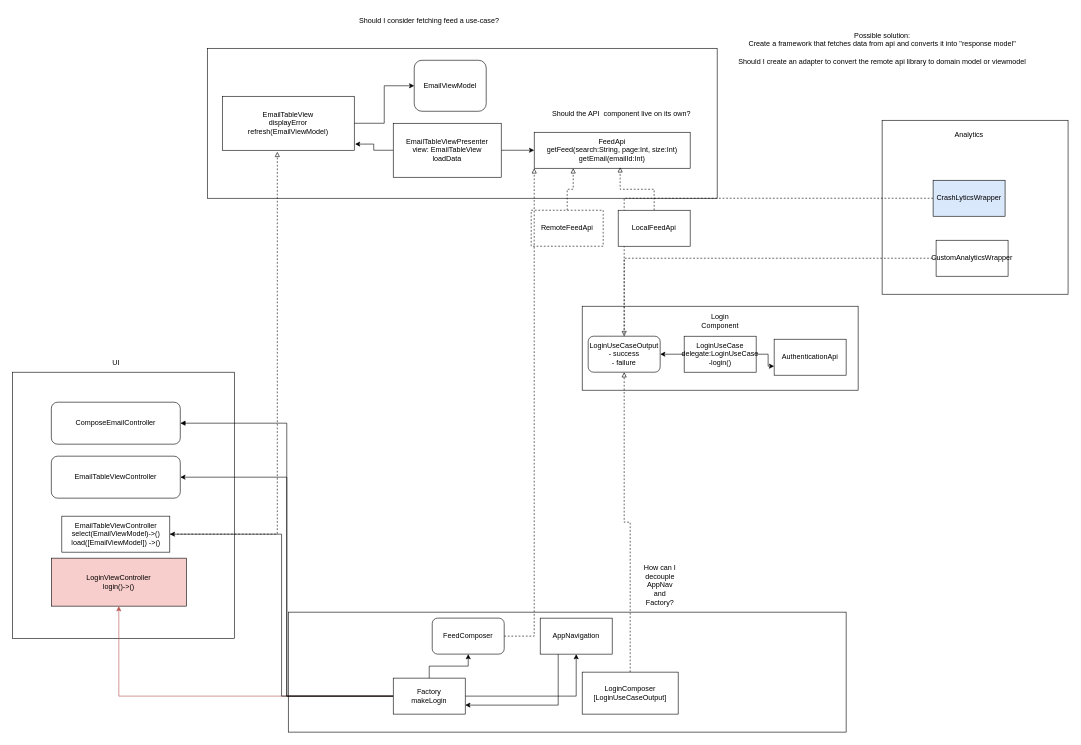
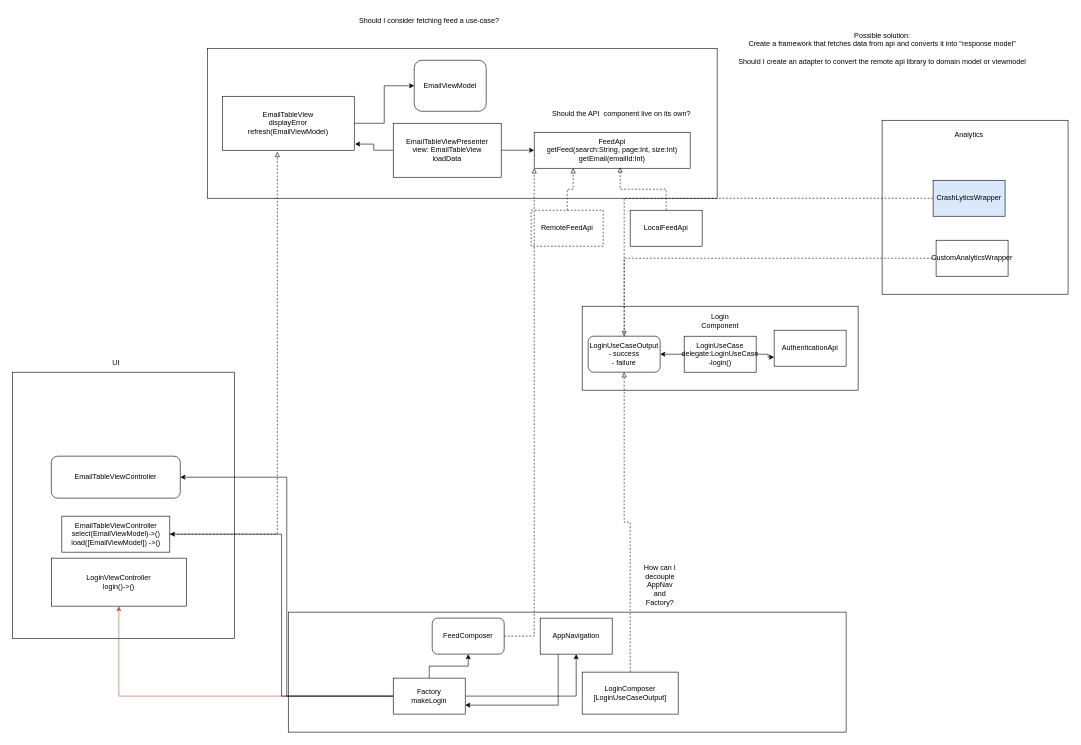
(654, 228) -> (666, 228)
(810, 357) -> (810, 348)
(116, 423) -> none
(287, 423) -> none
(119, 582) -> (119, 582)
